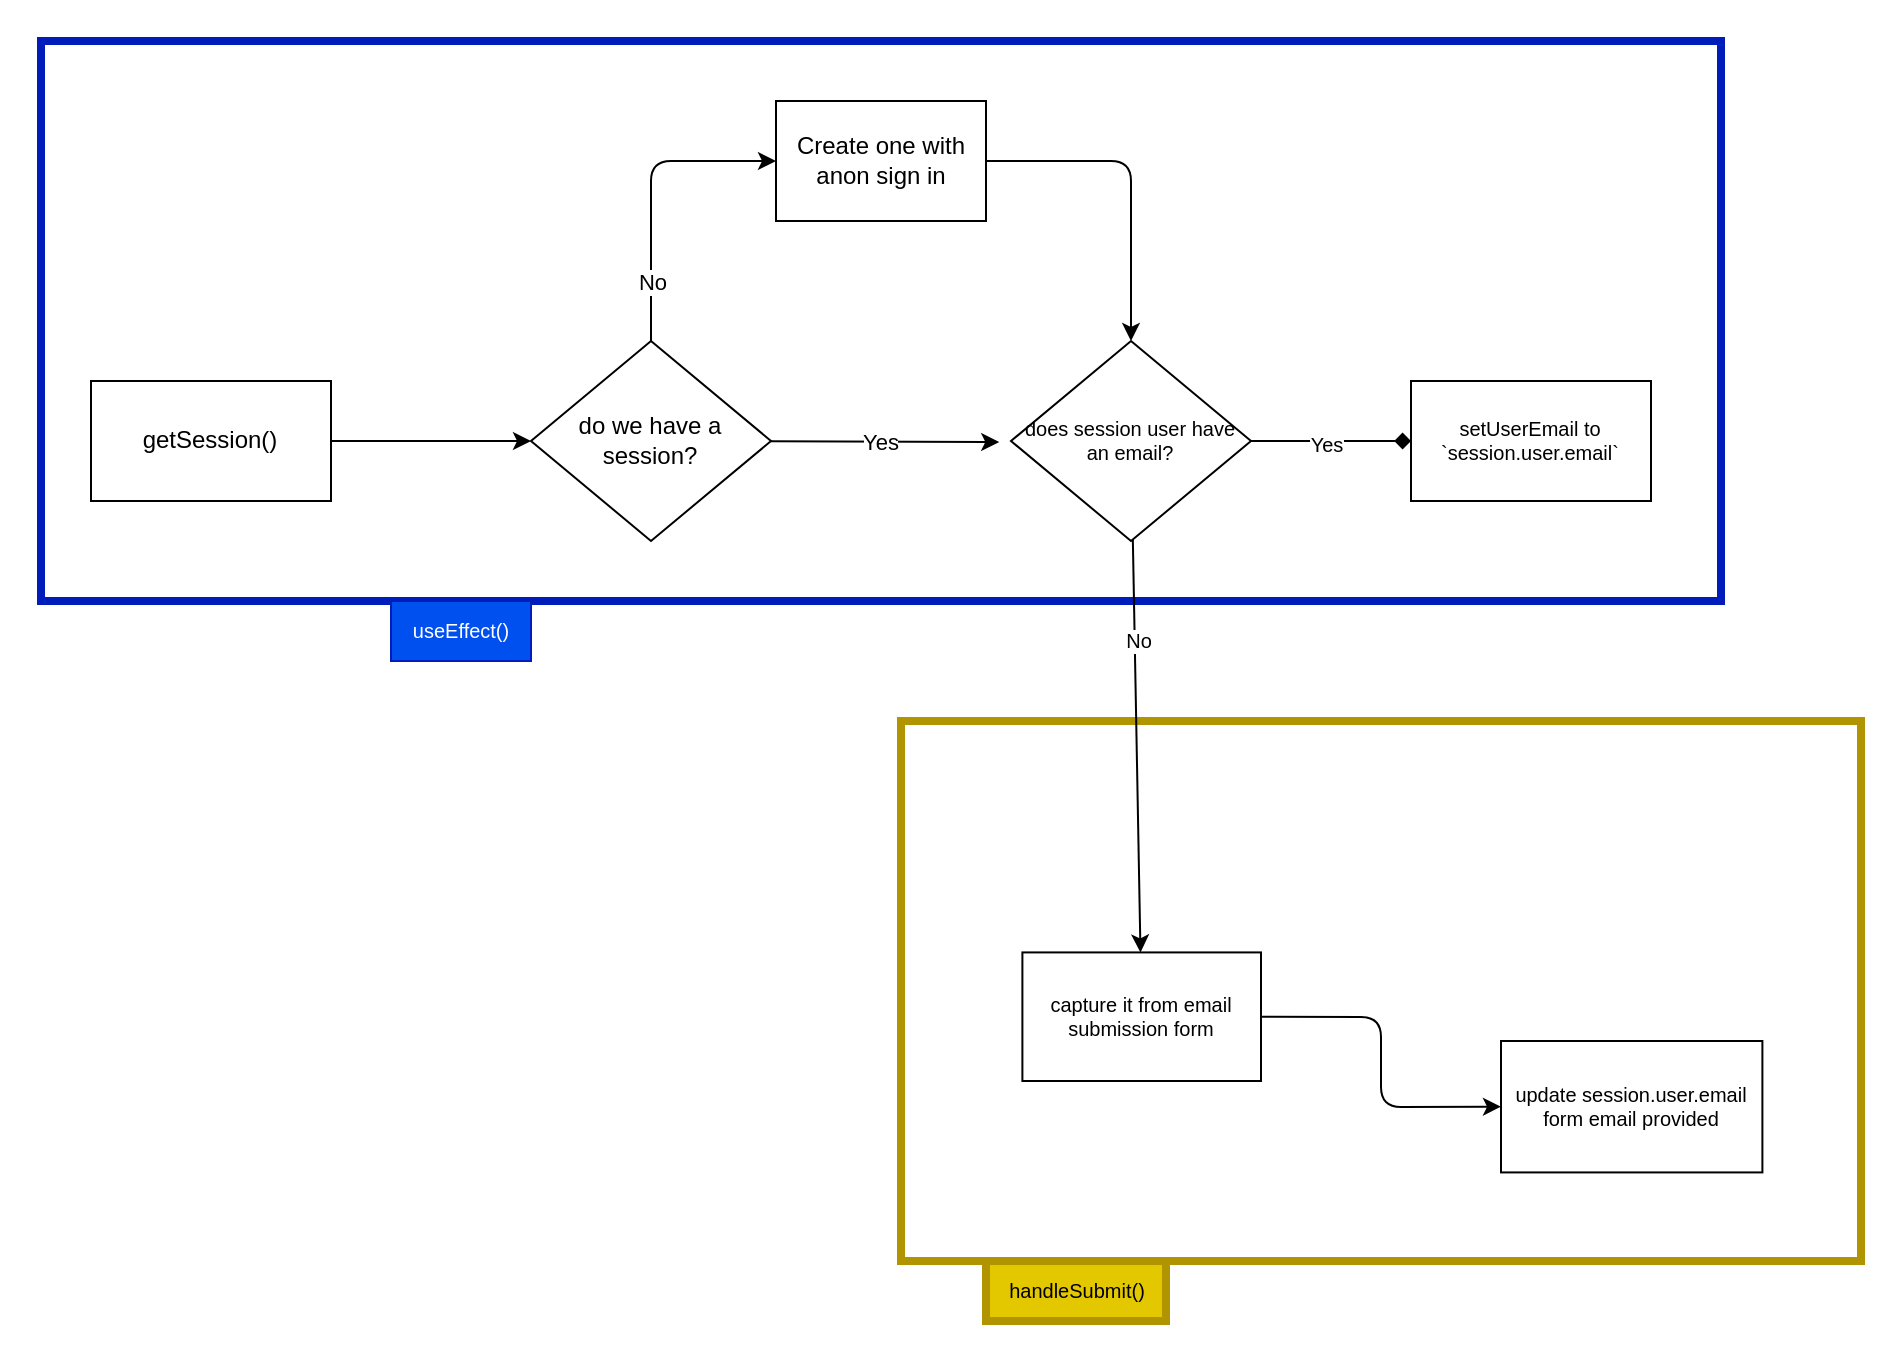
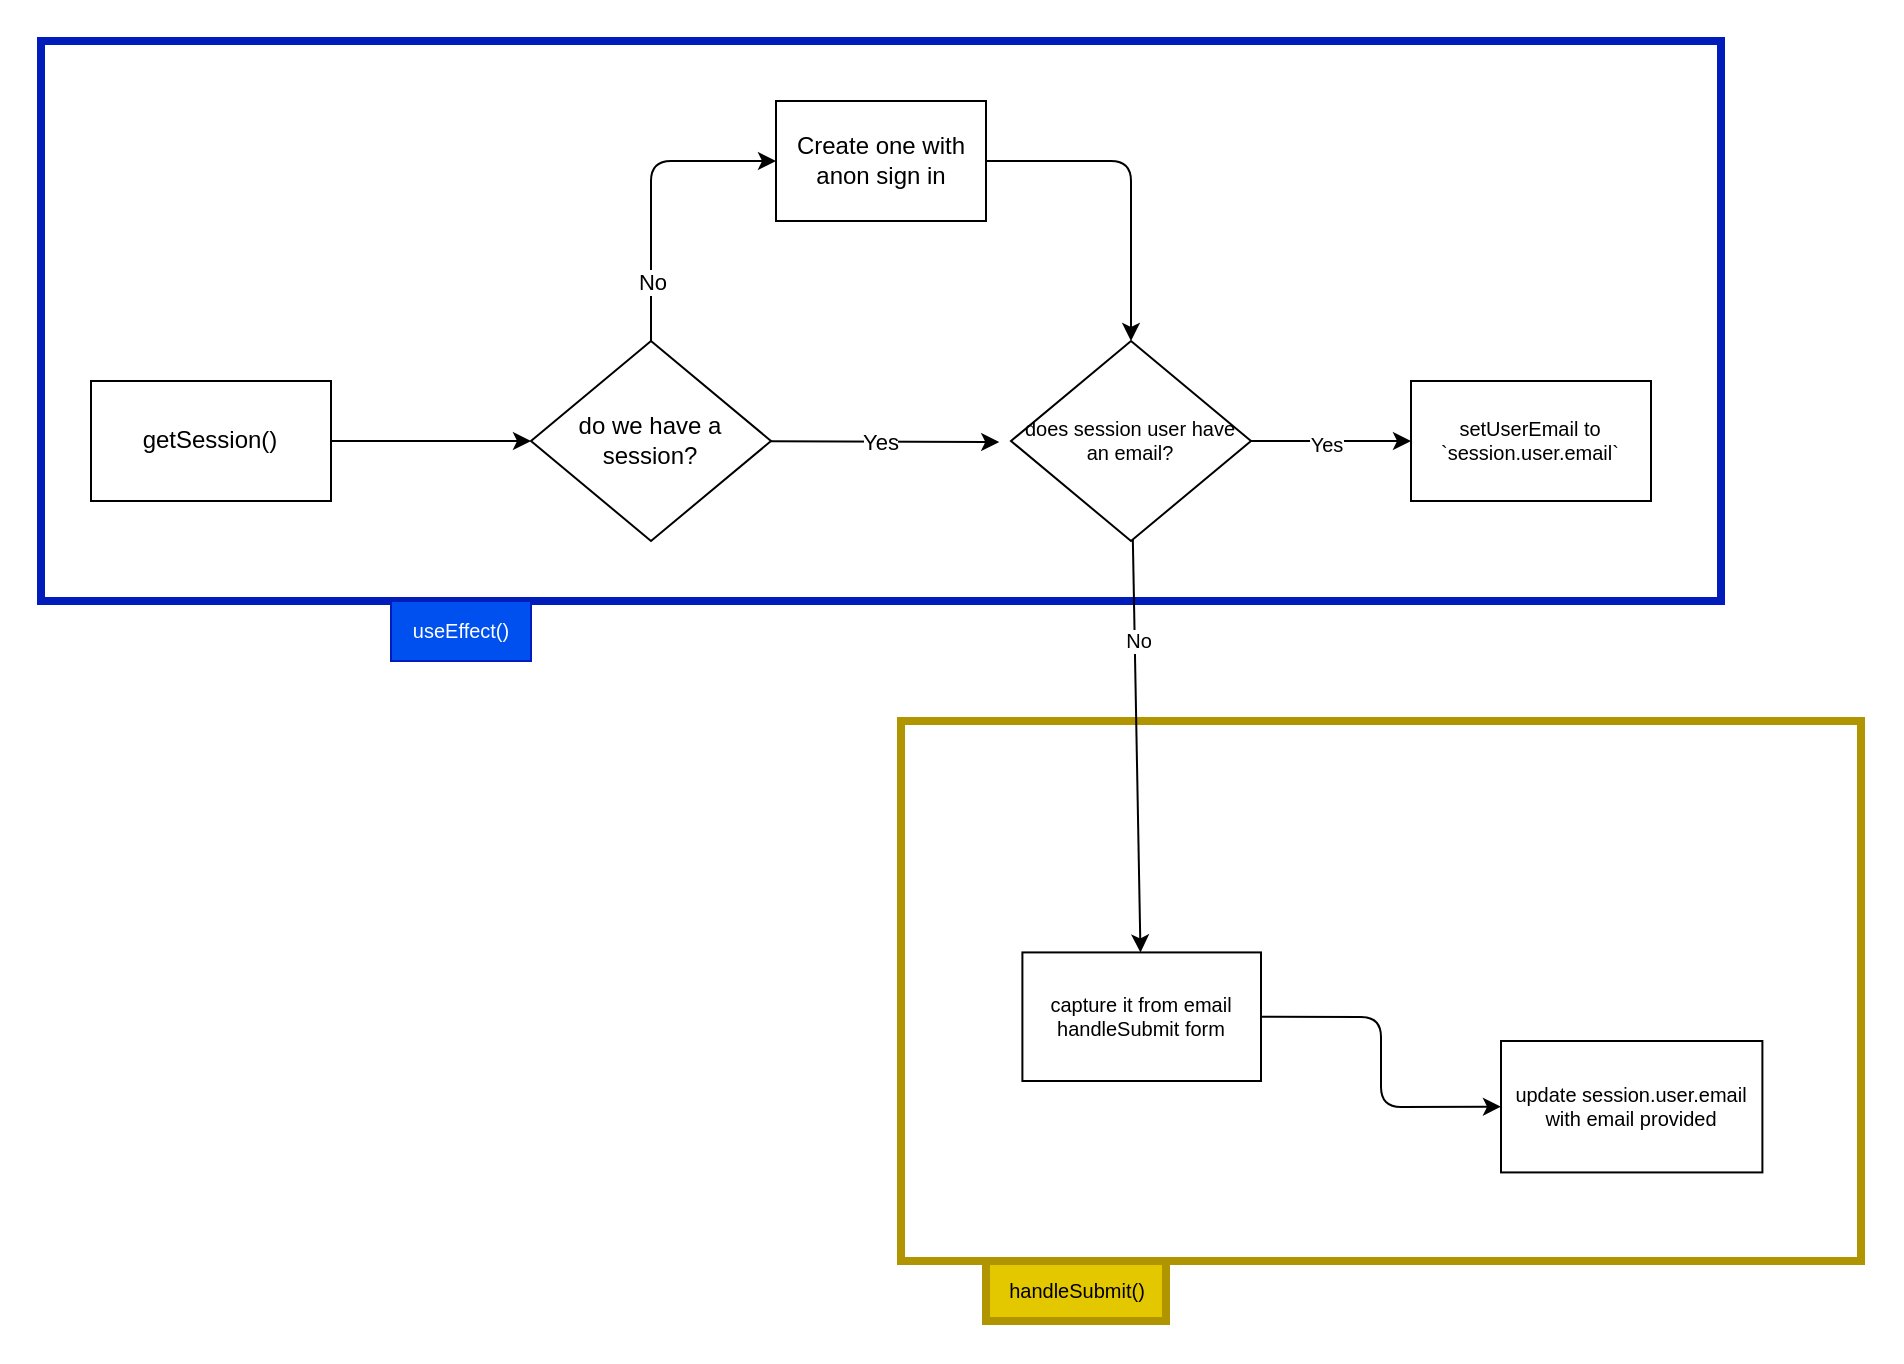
(1394, 441) -> (1395, 441)
(1142, 1017) -> (1142, 1017)
(1632, 1107) -> (1632, 1107)
